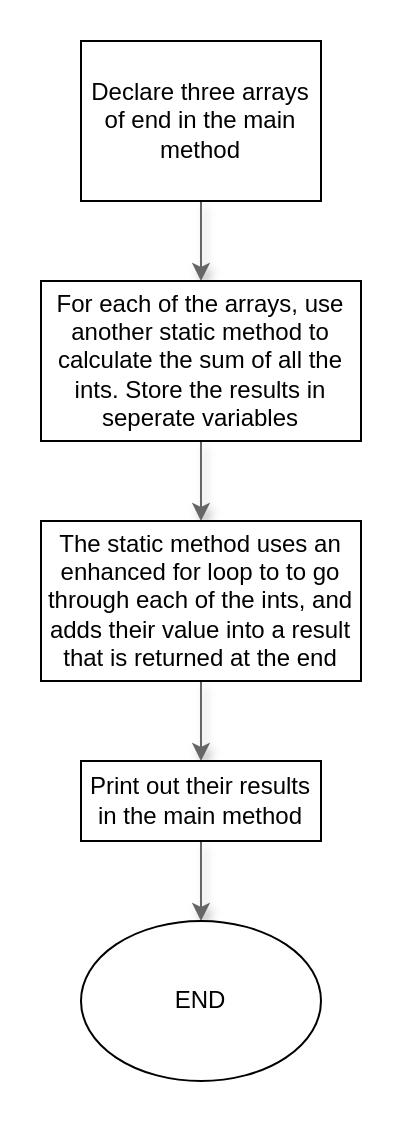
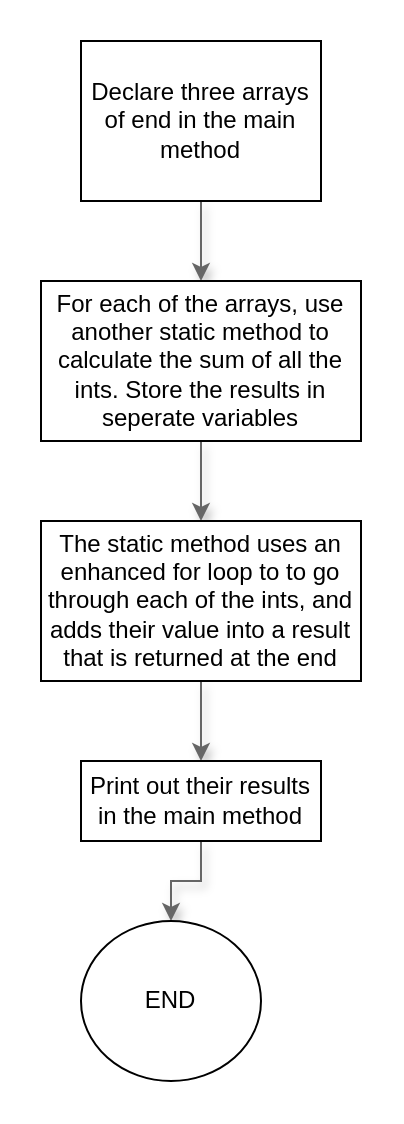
(201, 1001) -> (171, 1001)
